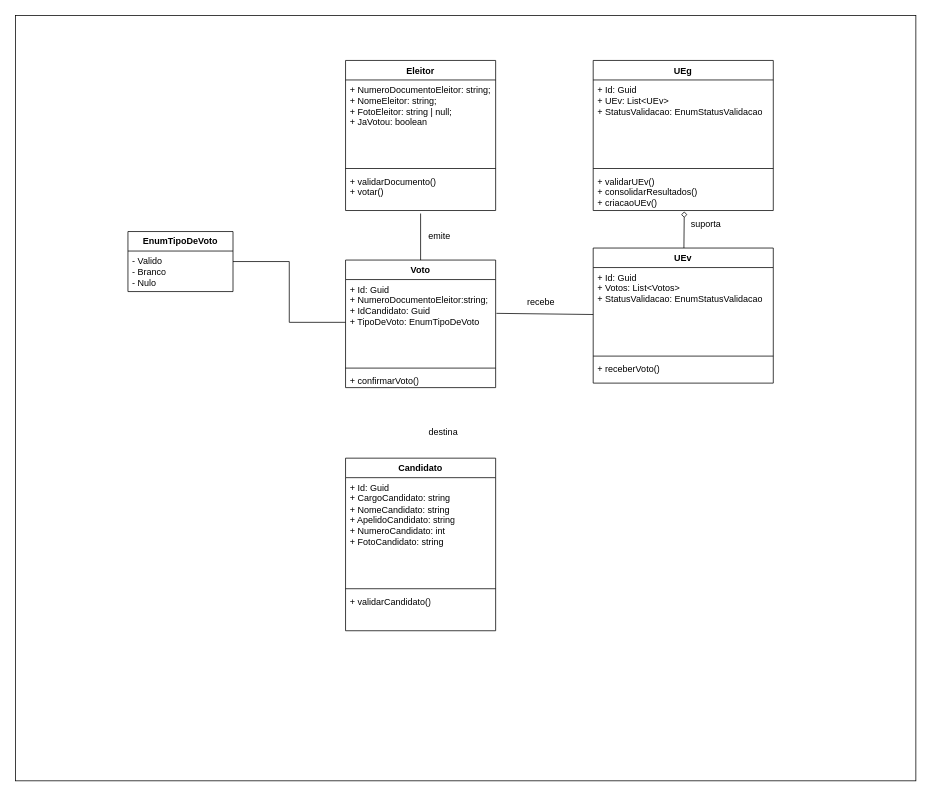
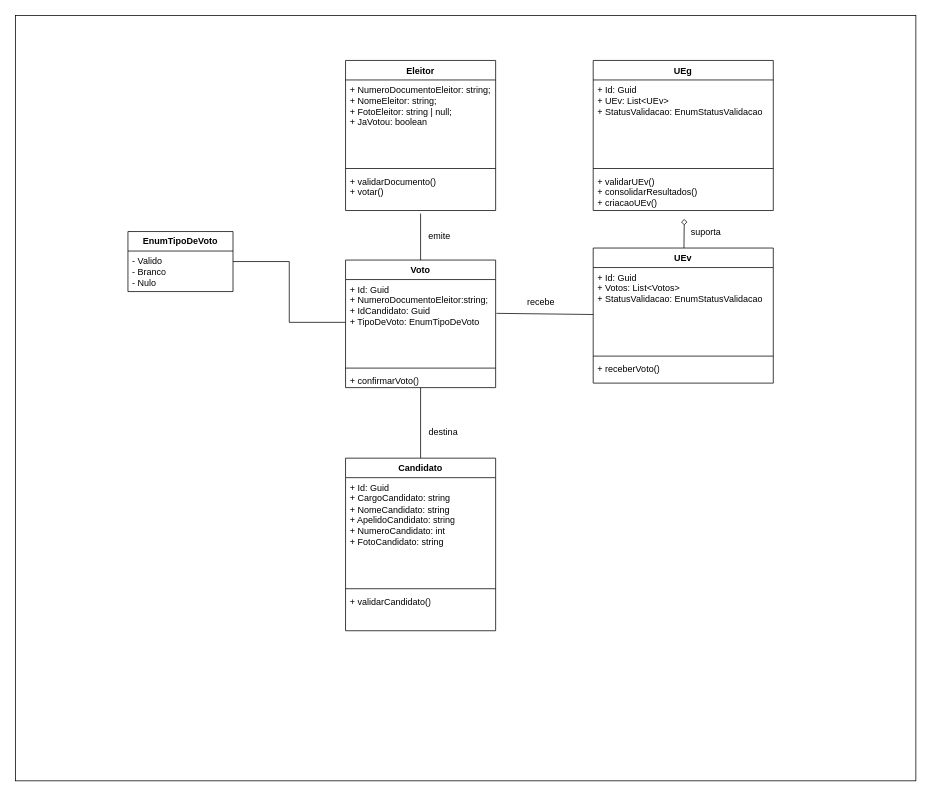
(705, 225) -> (705, 232)
none -> (420, 424)
